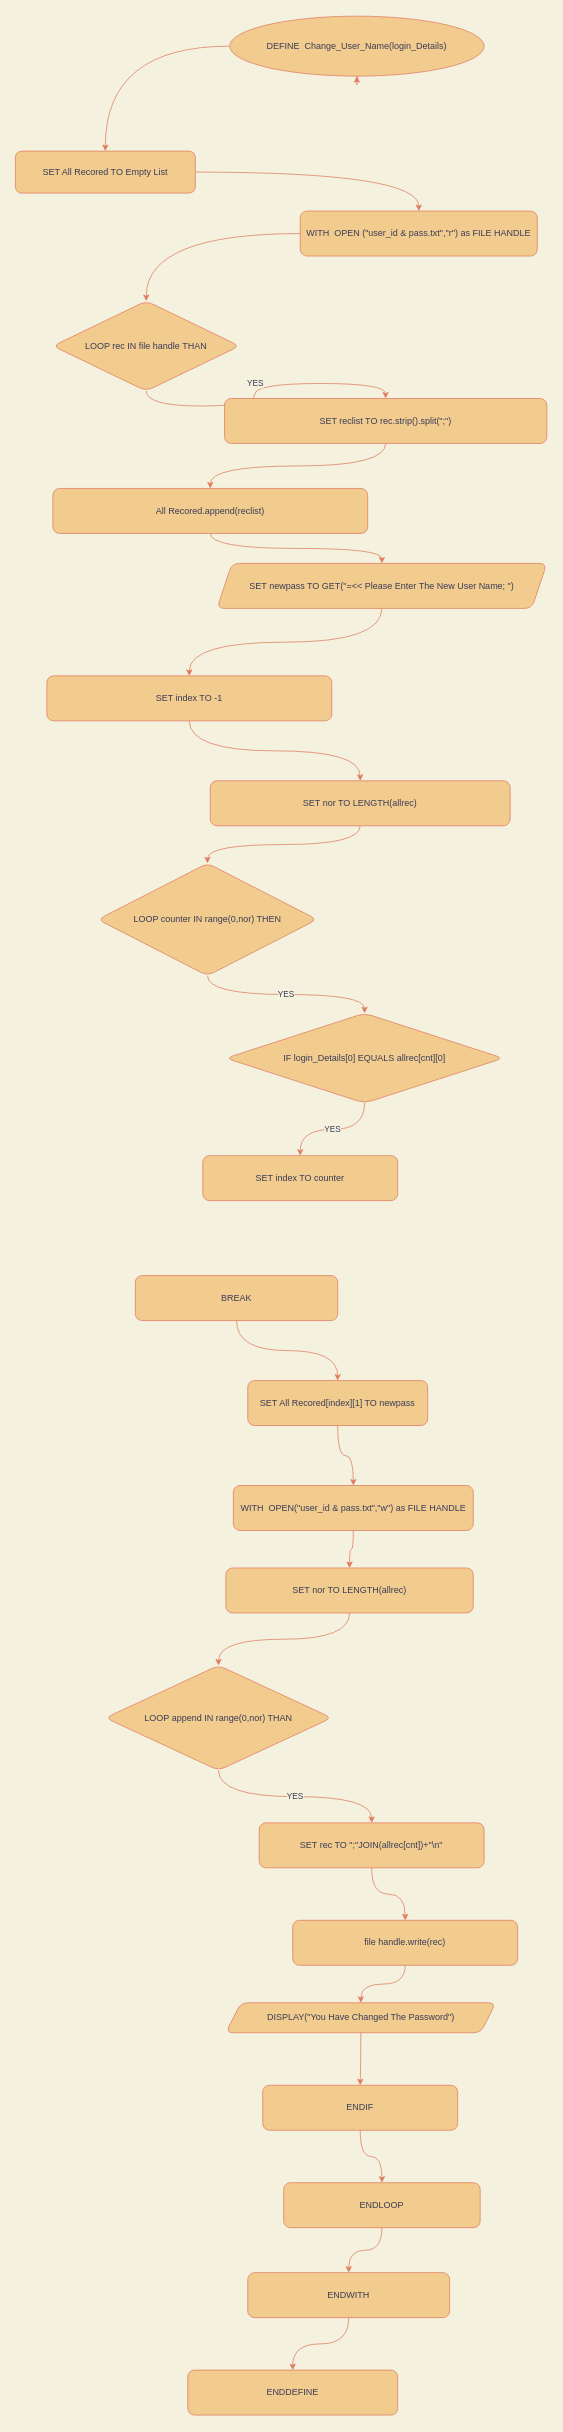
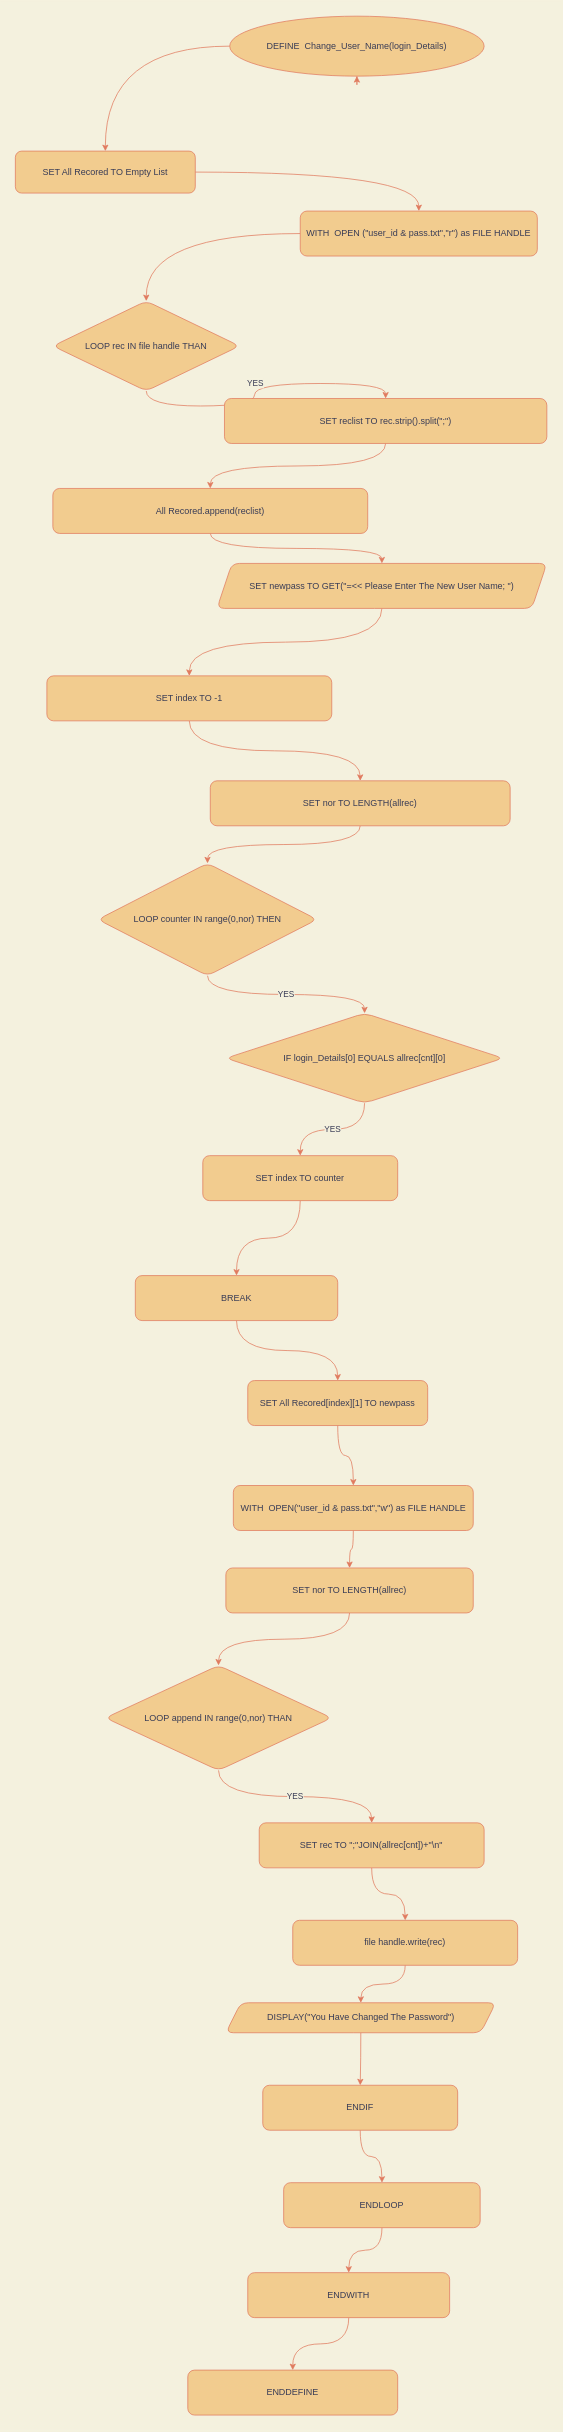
none -> (267, 1238)
